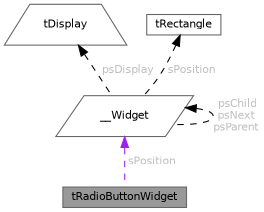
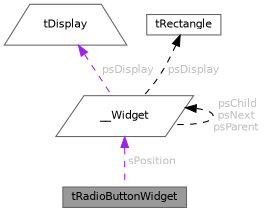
(190, 70) -> (192, 70)
(98, 75) -> (98, 75)
